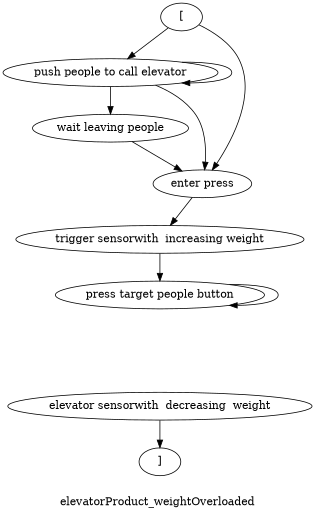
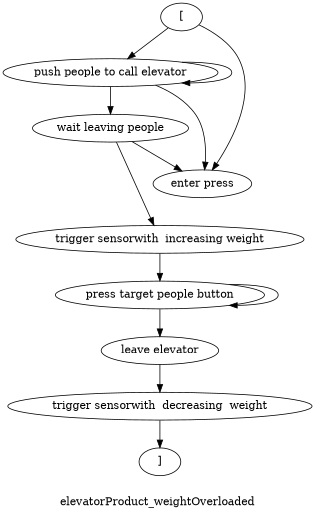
(184, 208) -> (134, 180)
none -> (160, 351)
(160, 406) -> (160, 406)
